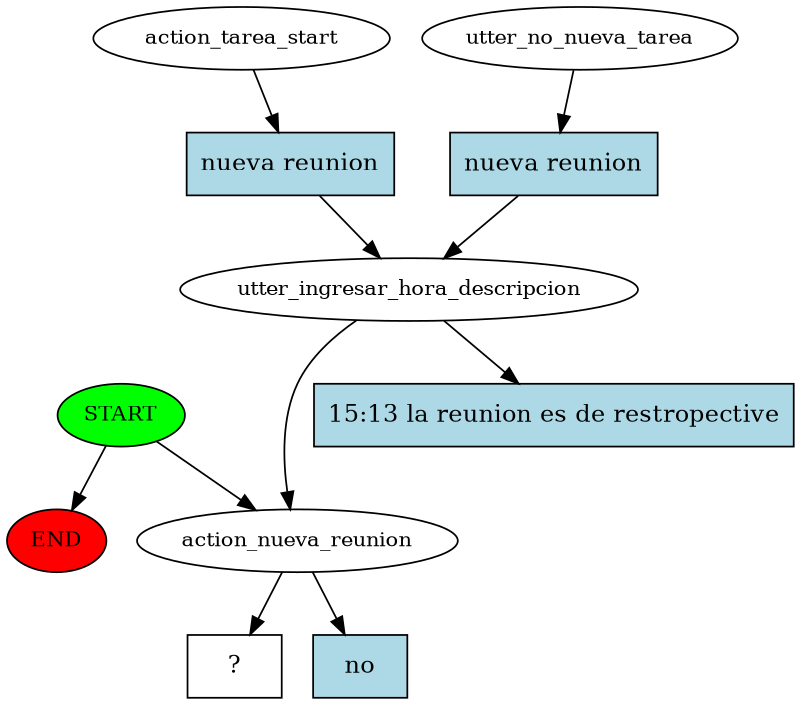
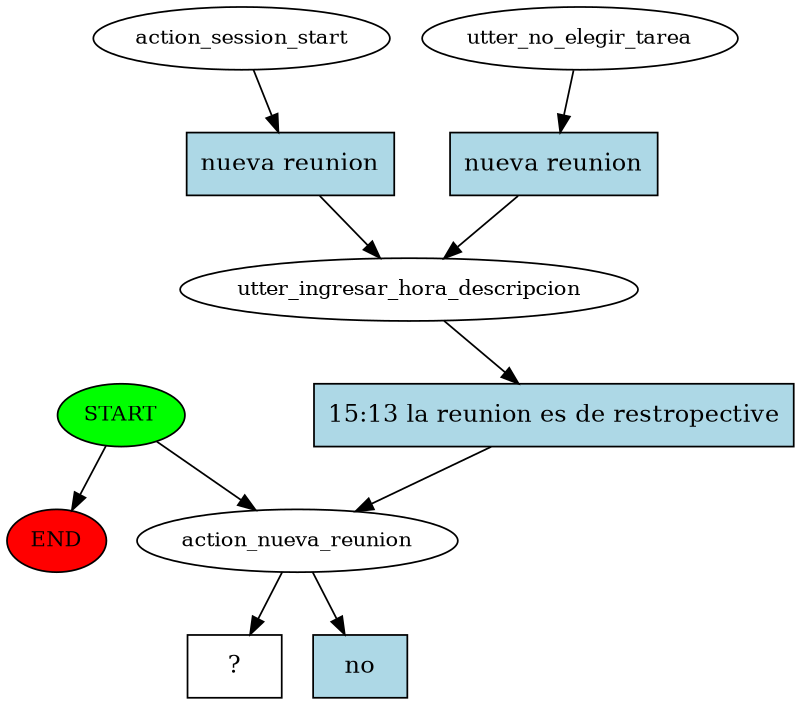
(242, 38) -> (242, 38)
(580, 38) -> (580, 38)
(293, 394) -> (431, 475)
